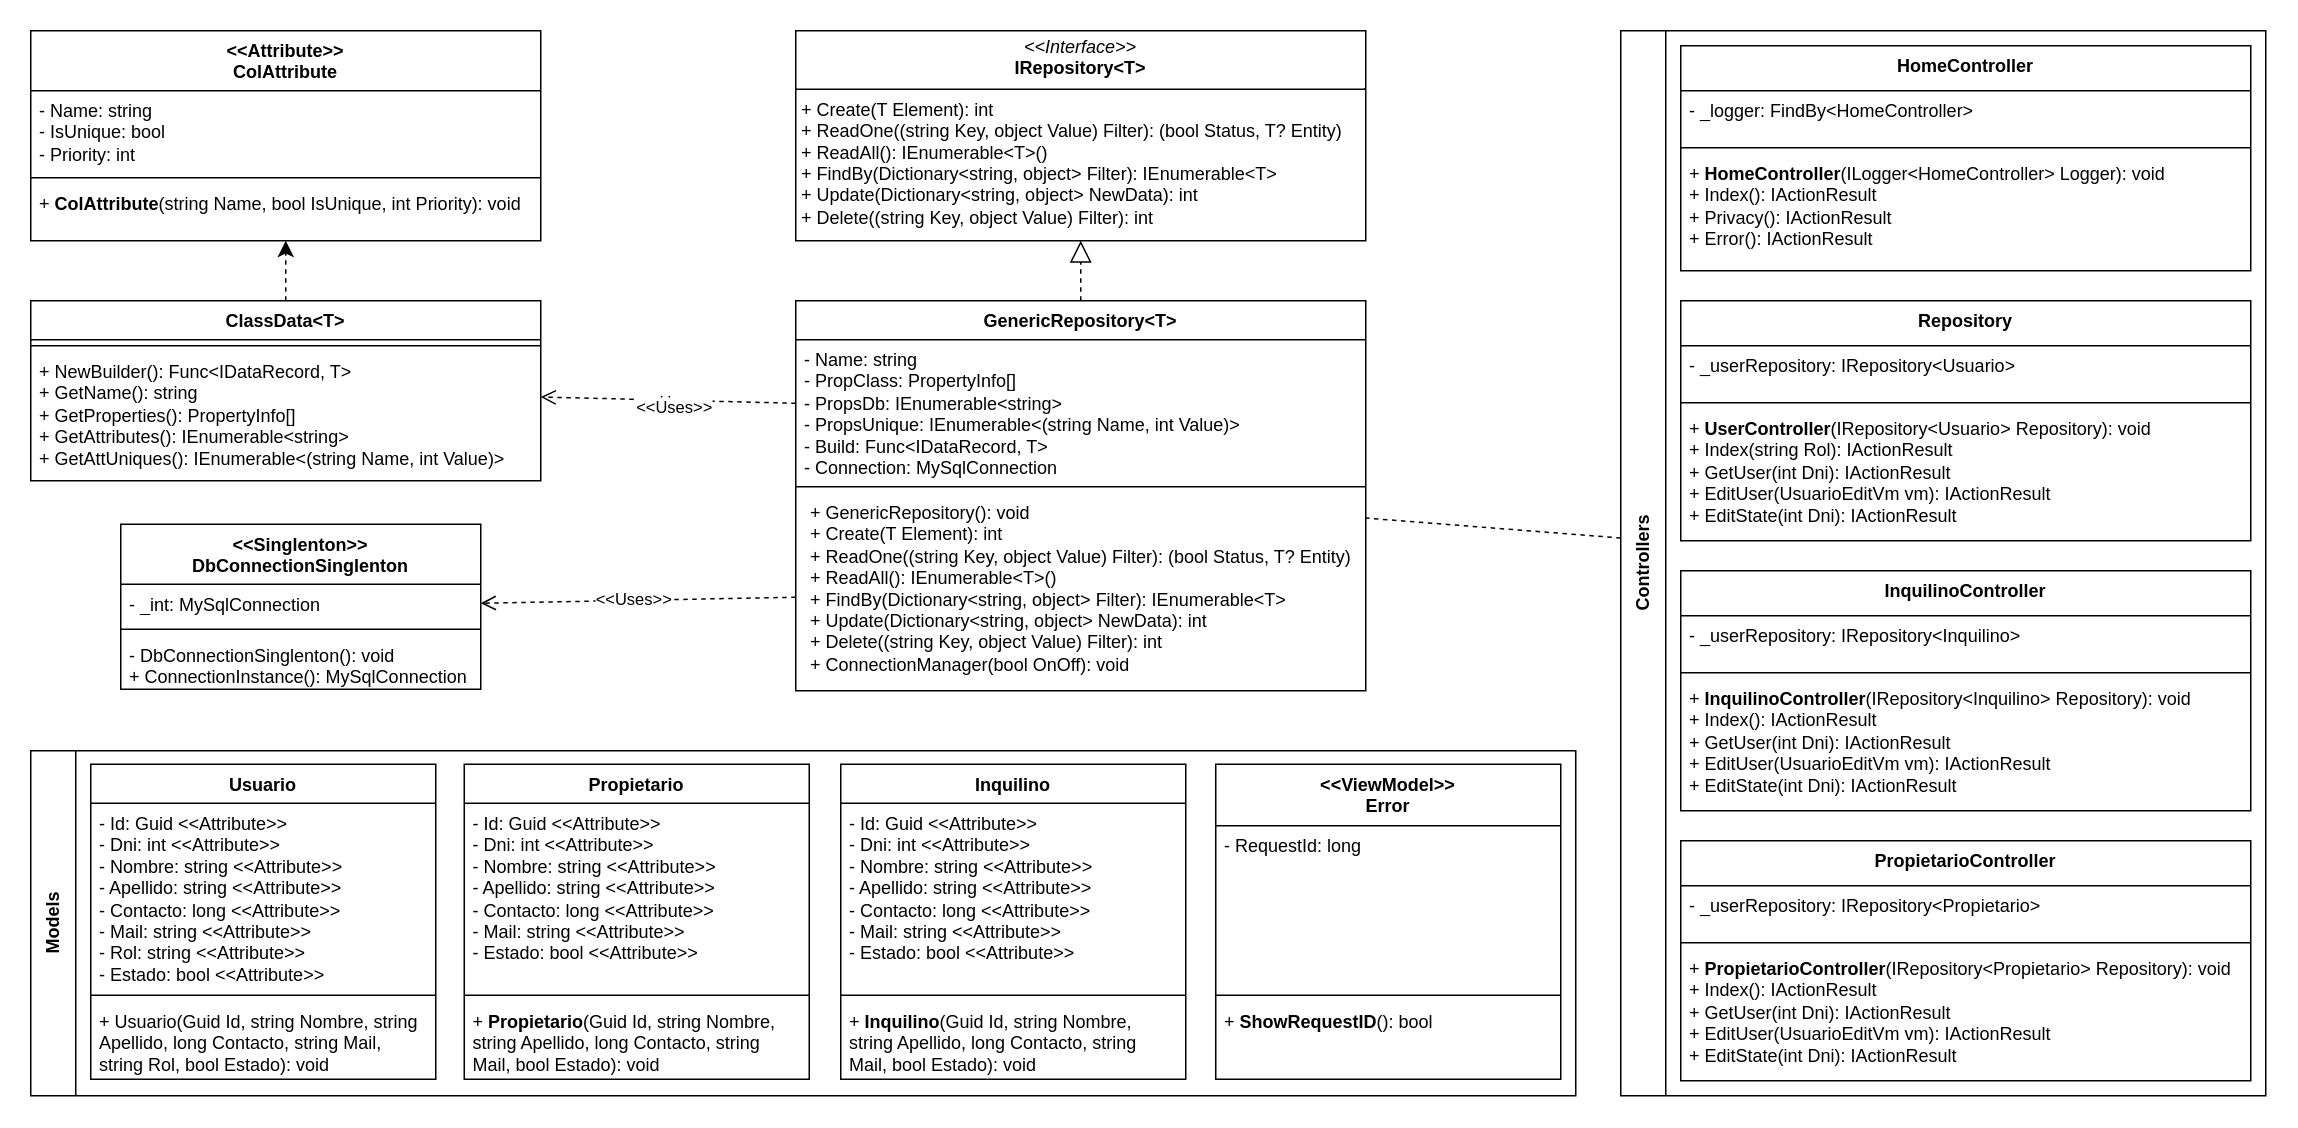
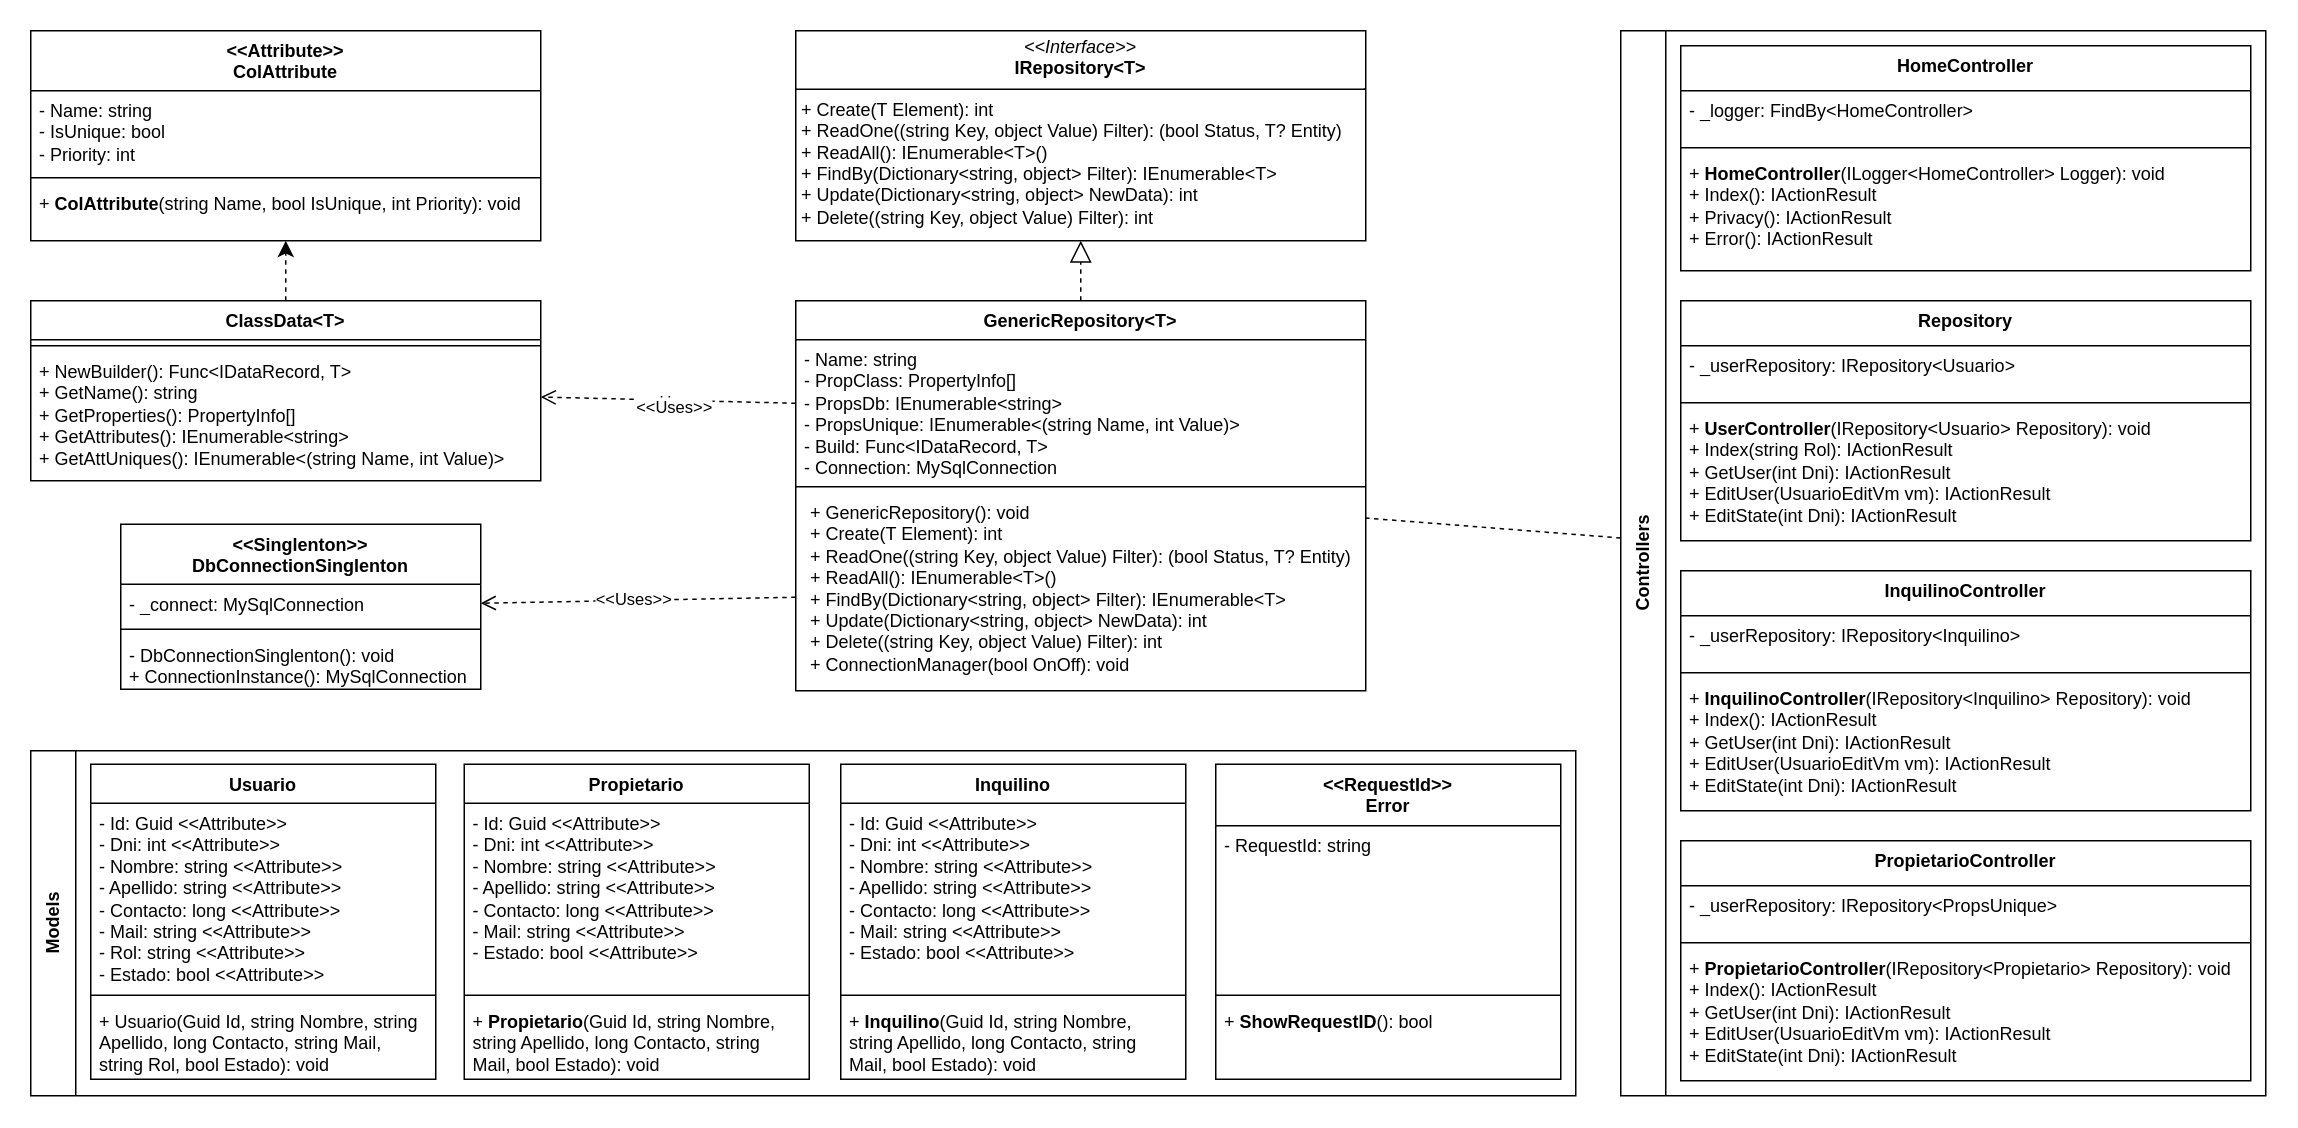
(232, 606) -> (254, 606)
(1388, 796) -> (1388, 796)
(1301, 847) -> (1311, 847)
(1890, 907) -> (1892, 907)
